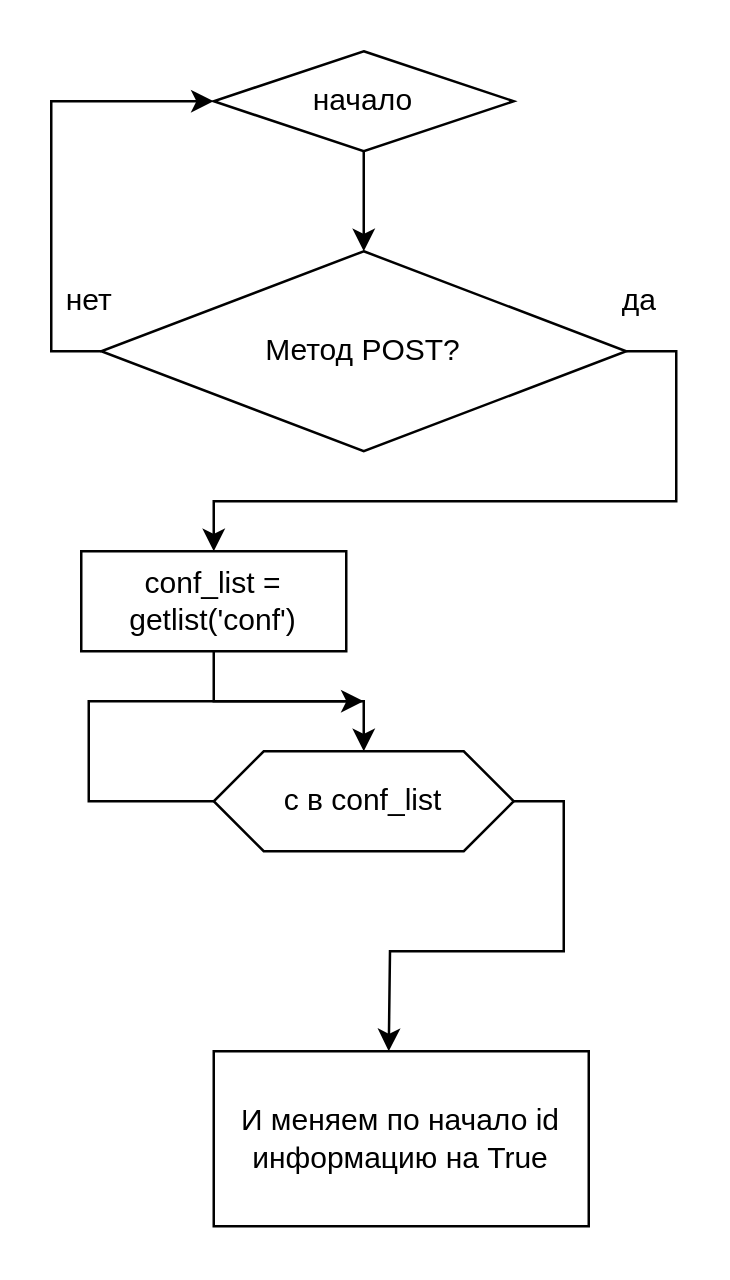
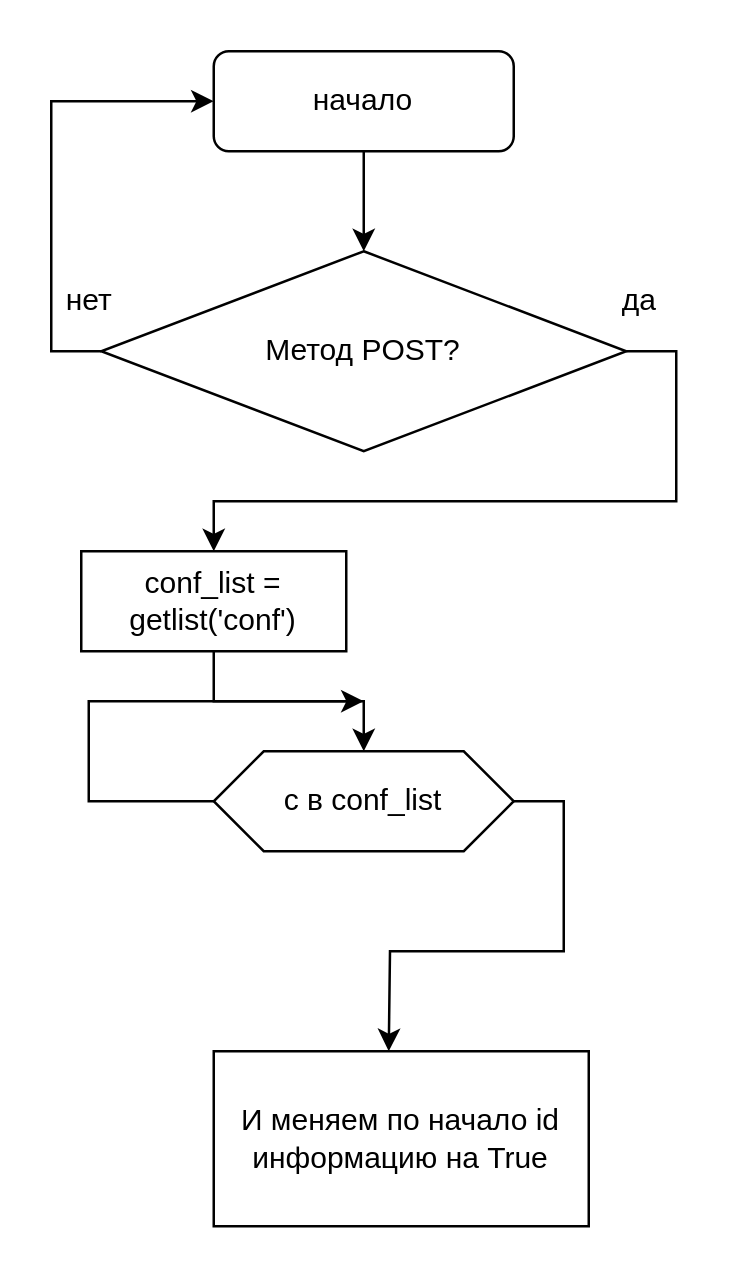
(364, 101) -> (364, 101)
